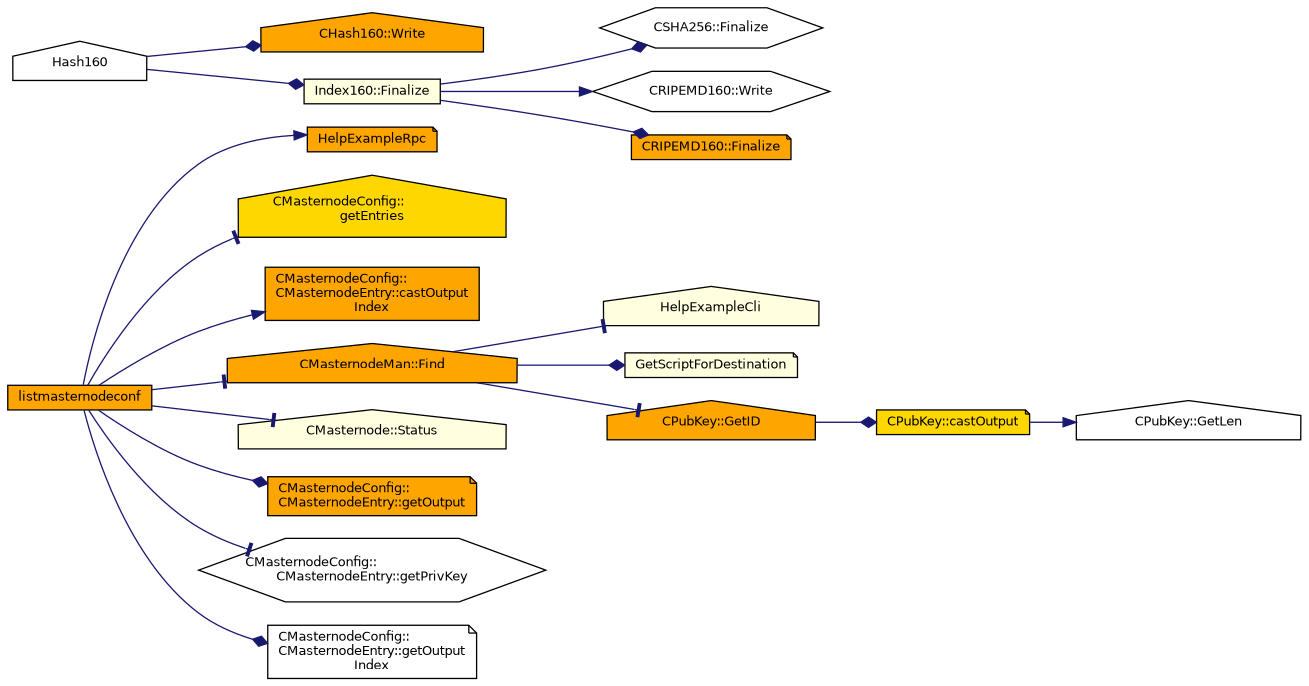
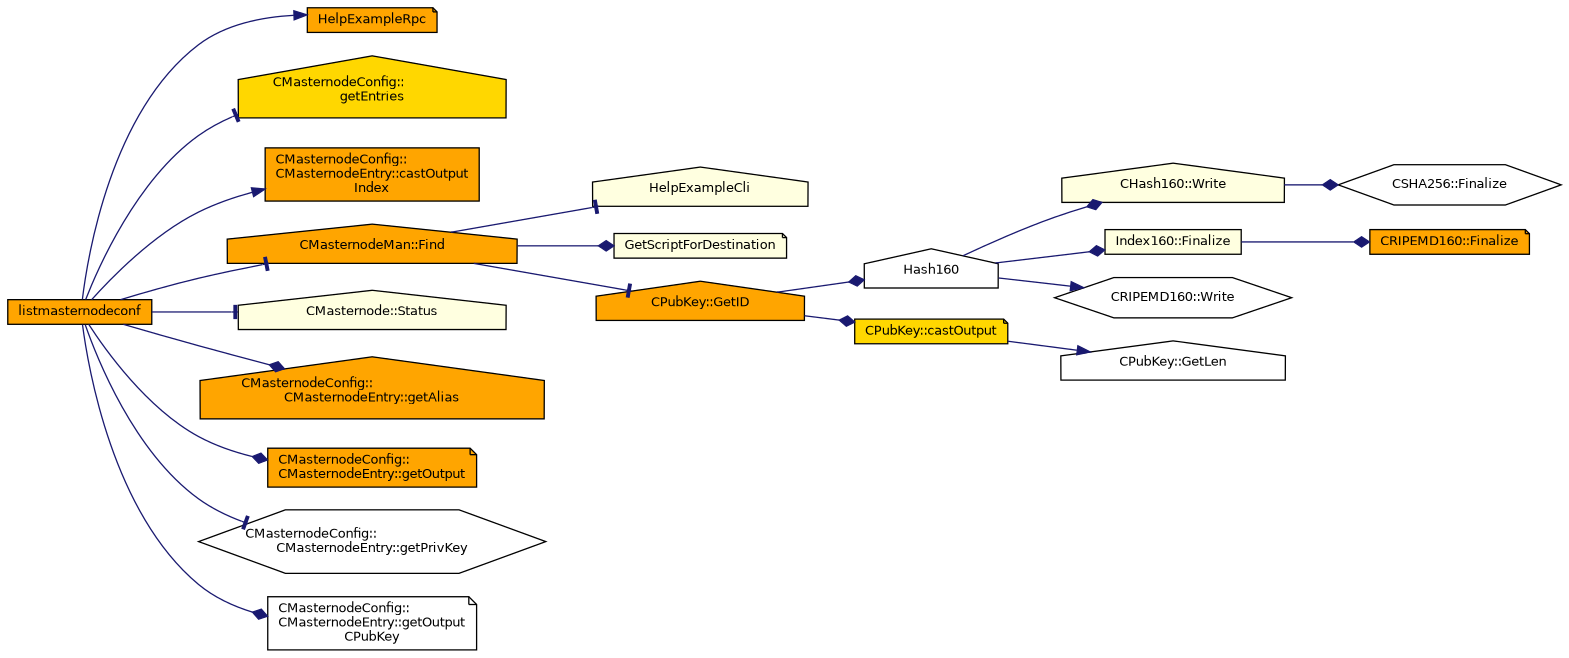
(372, 34) -> (1173, 185)
(537, 70) -> (1303, 185)
(510, 91) -> (1035, 282)
none -> (813, 287)
none -> (372, 391)
(372, 652) -> (372, 623)
